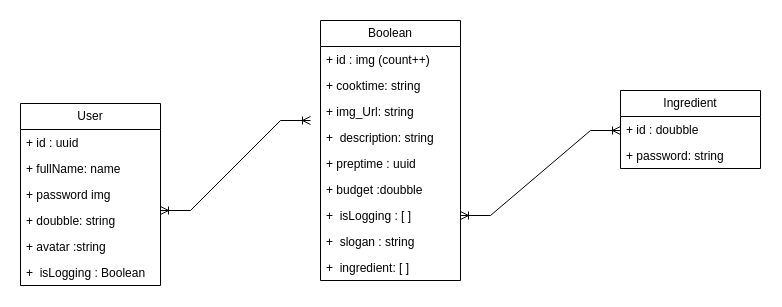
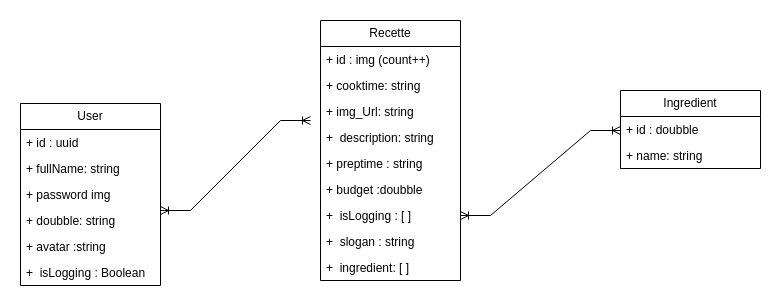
(391, 34) -> (391, 34)
(681, 157) -> (667, 157)
(374, 165) -> (381, 165)
(72, 170) -> (78, 170)
